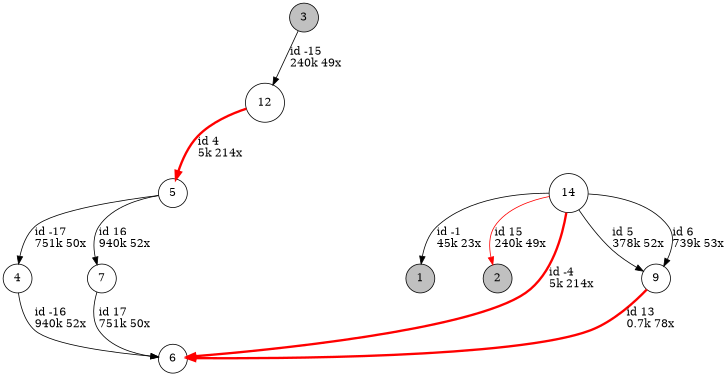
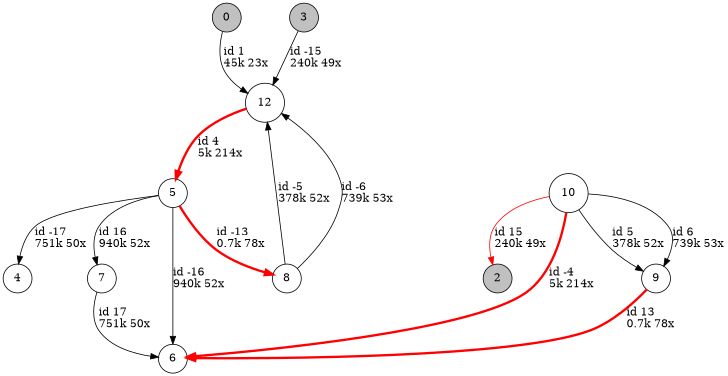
none -> (227, 18)
(569, 193) -> (569, 193)
none -> (287, 278)
(420, 278) -> none
(71, 344) -> (173, 272)
